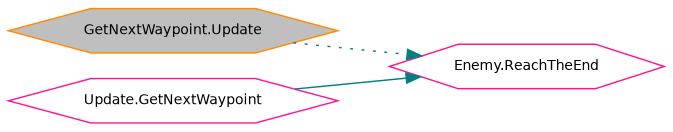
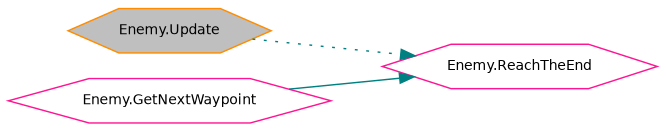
(173, 31) -> (170, 31)
(173, 101) -> (170, 101)
